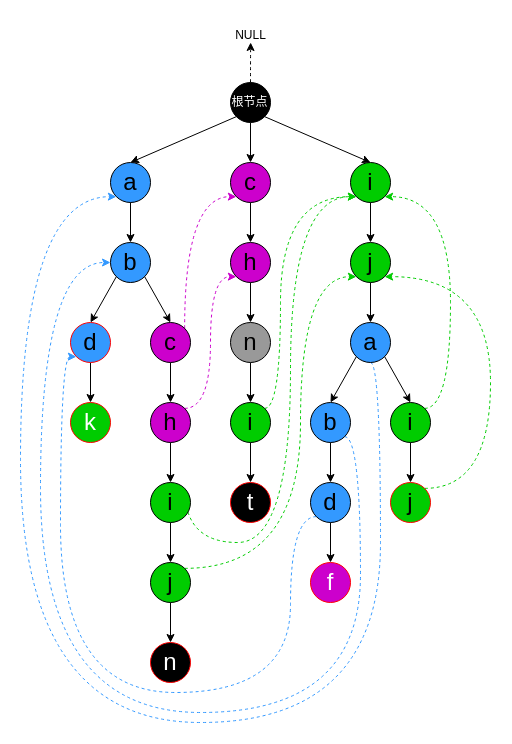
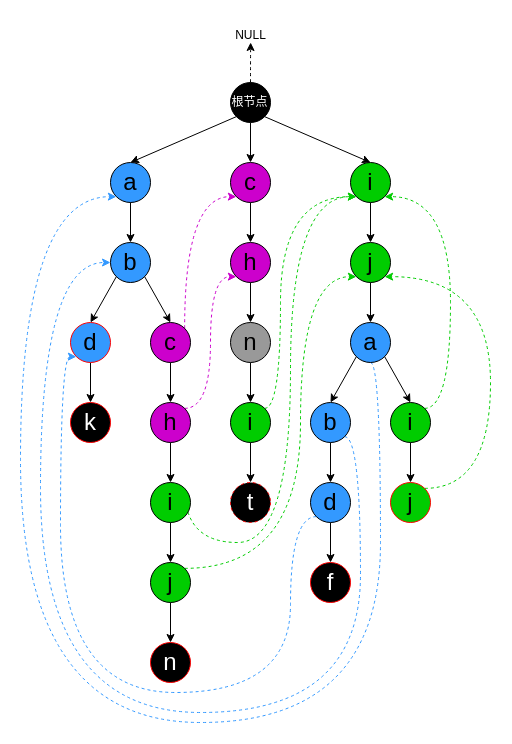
(91, 423) -> (91, 423)
(251, 503) -> (251, 503)
(331, 583) -> (331, 583)
